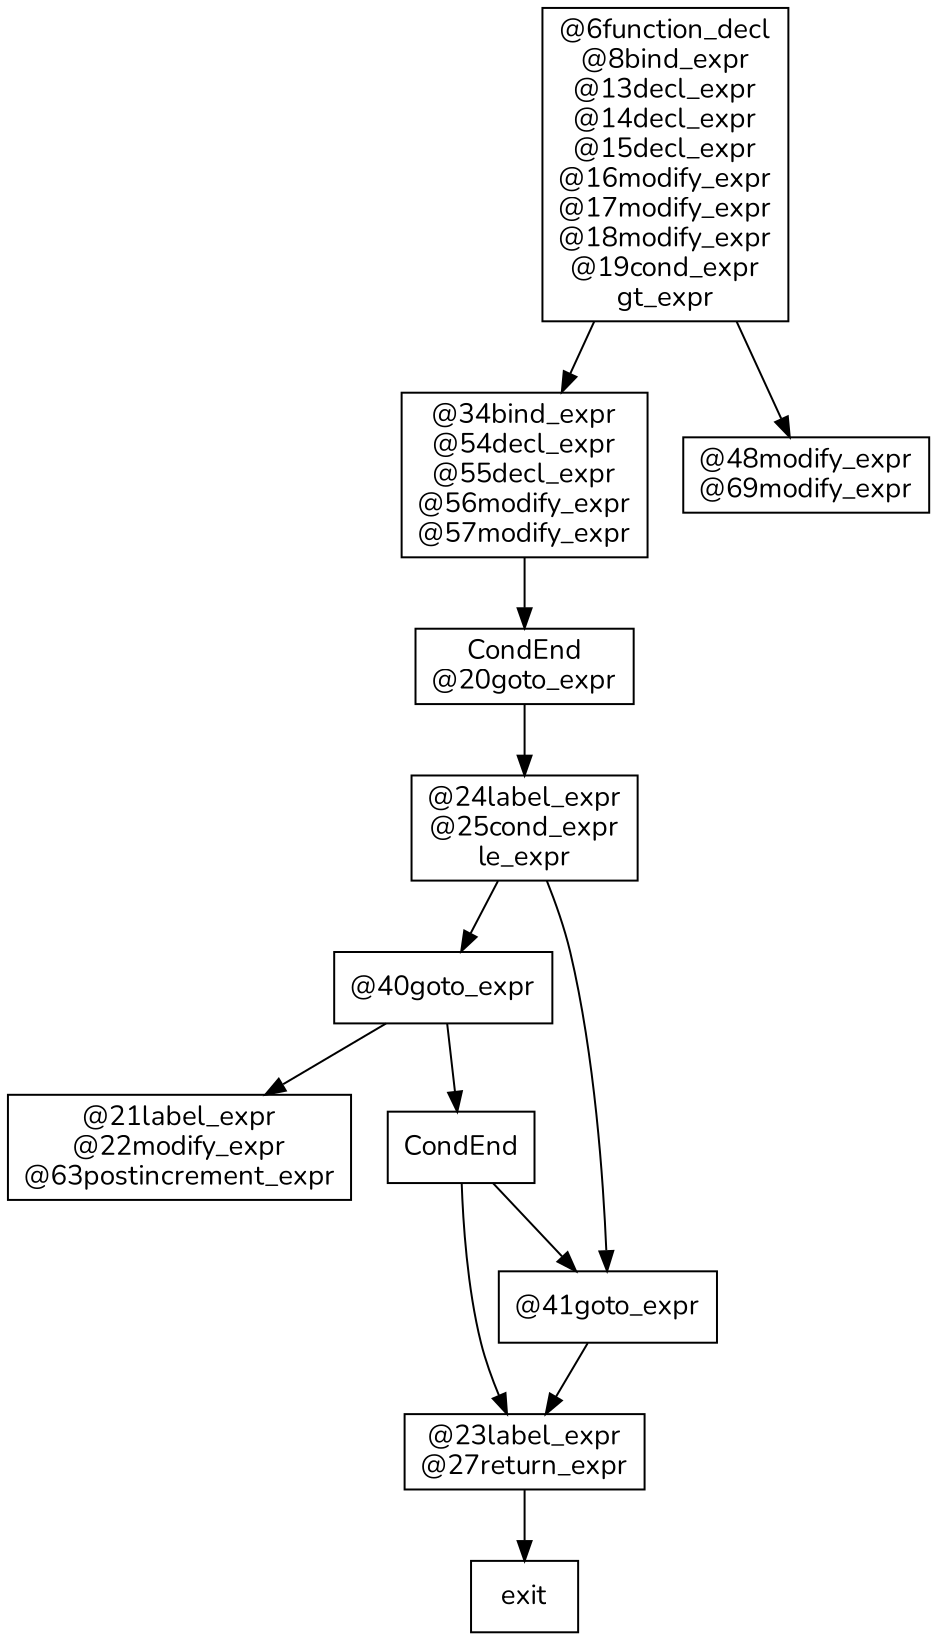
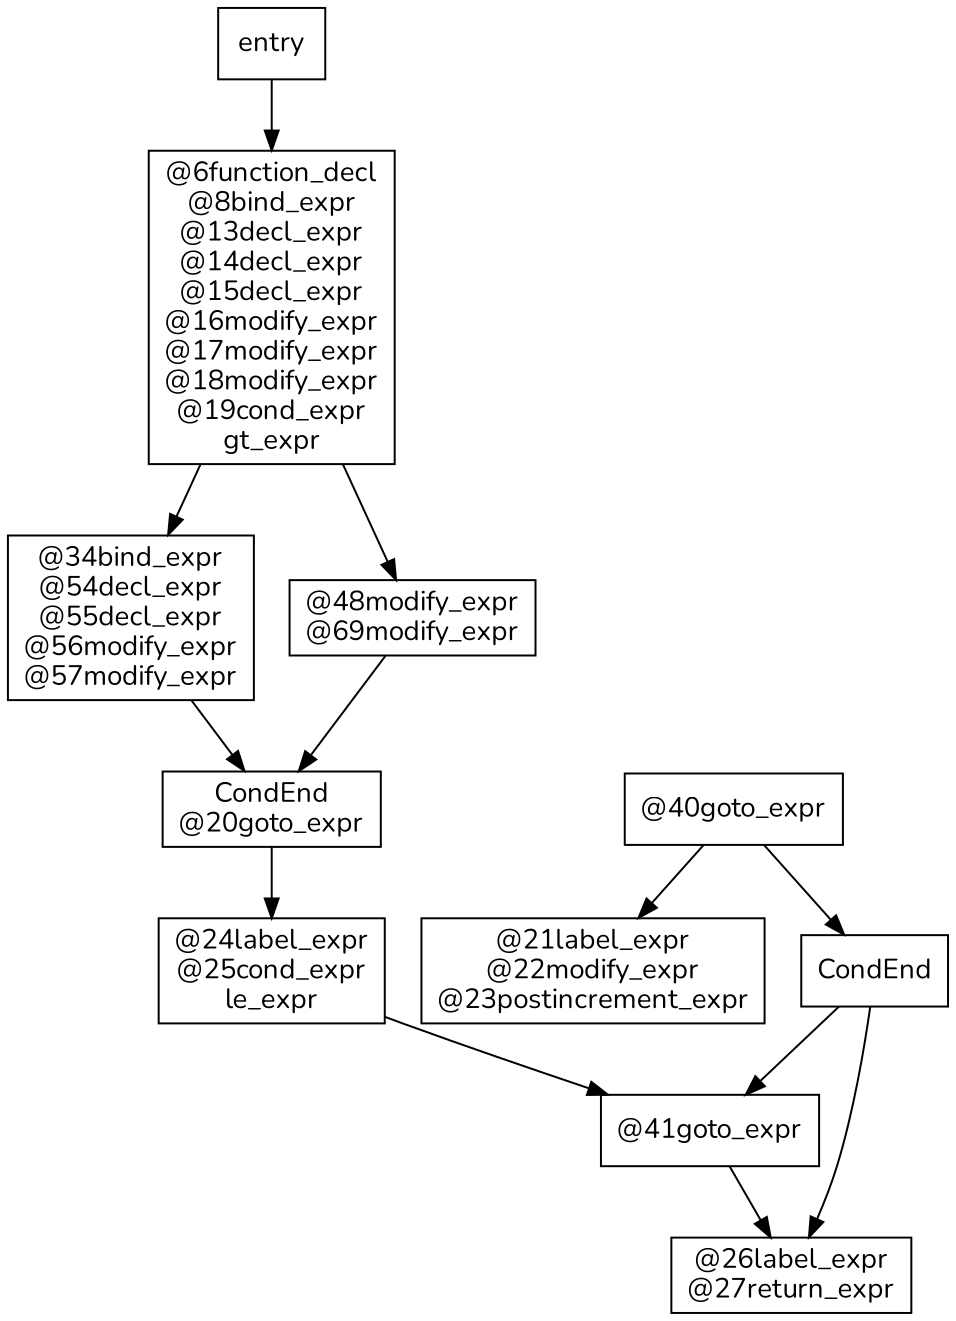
none -> (272, 44)
none -> (348, 705)
(484, 907) -> none
(179, 1147) -> (593, 971)
(525, 1452) -> (791, 1275)
(525, 1597) -> none
